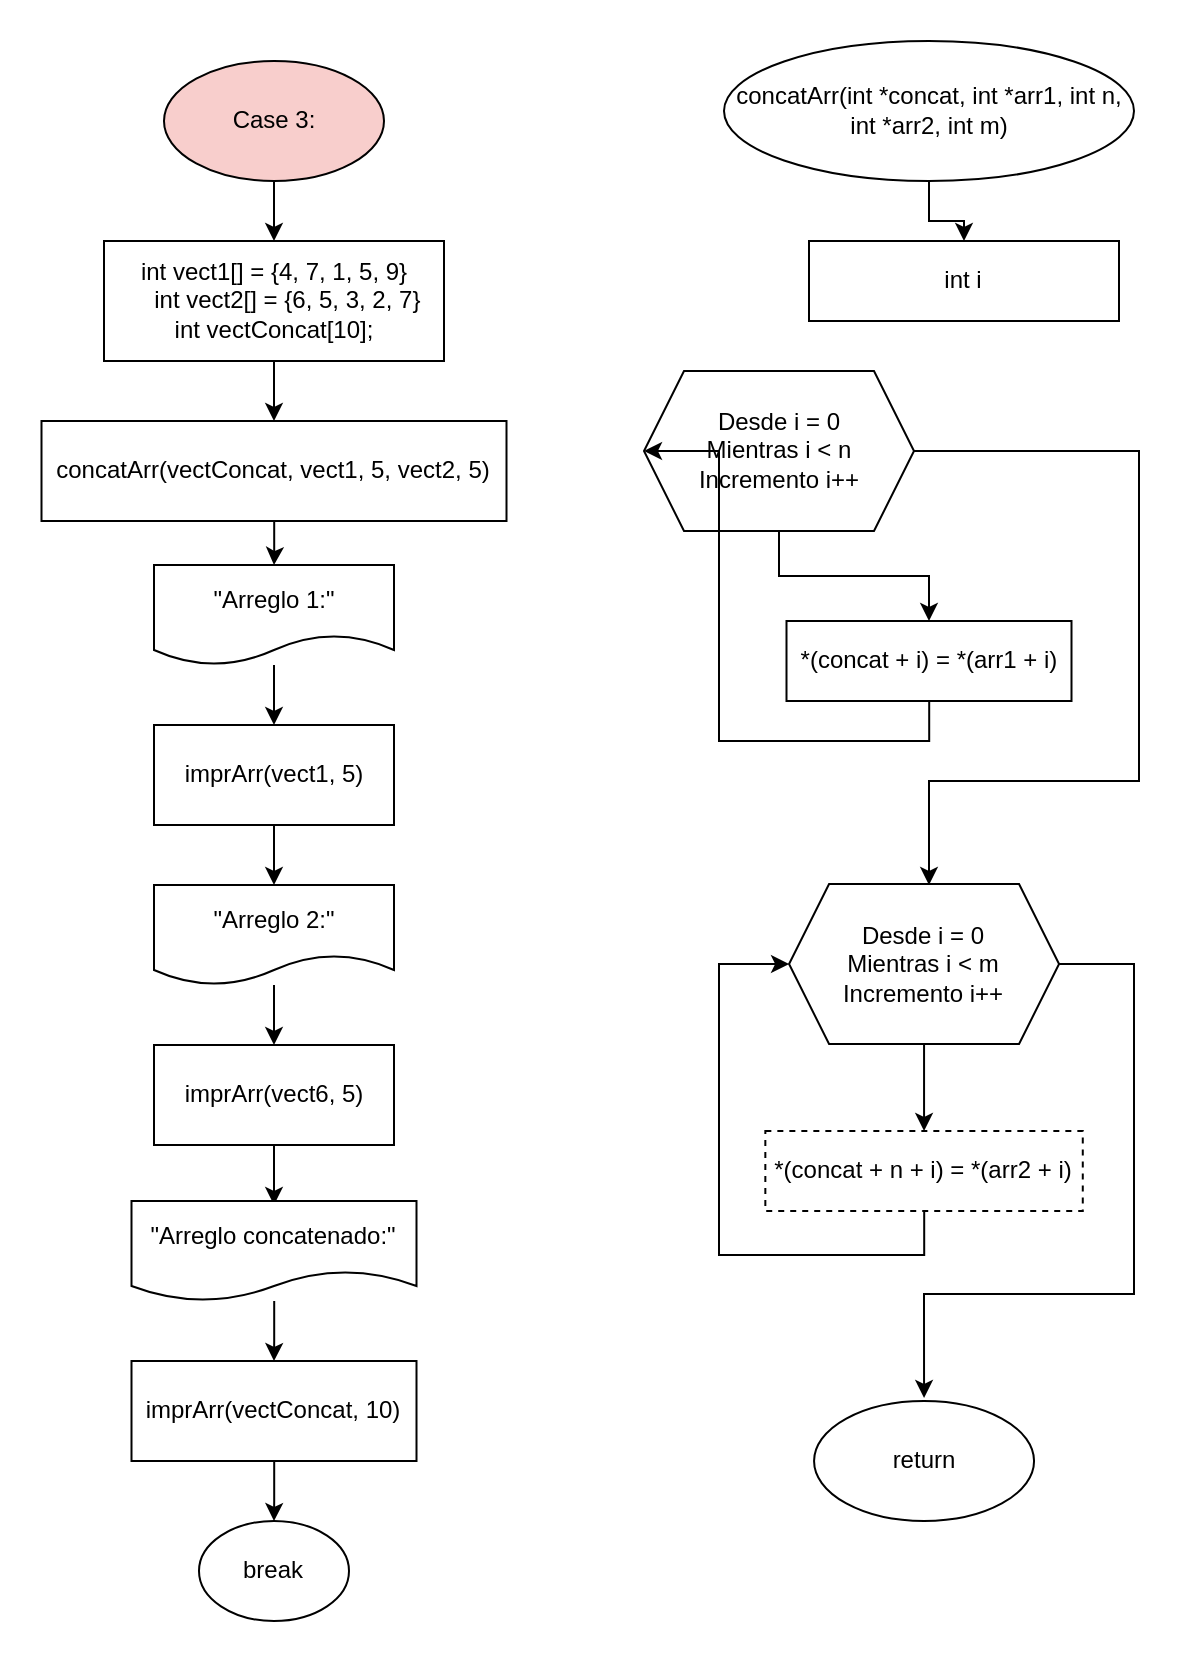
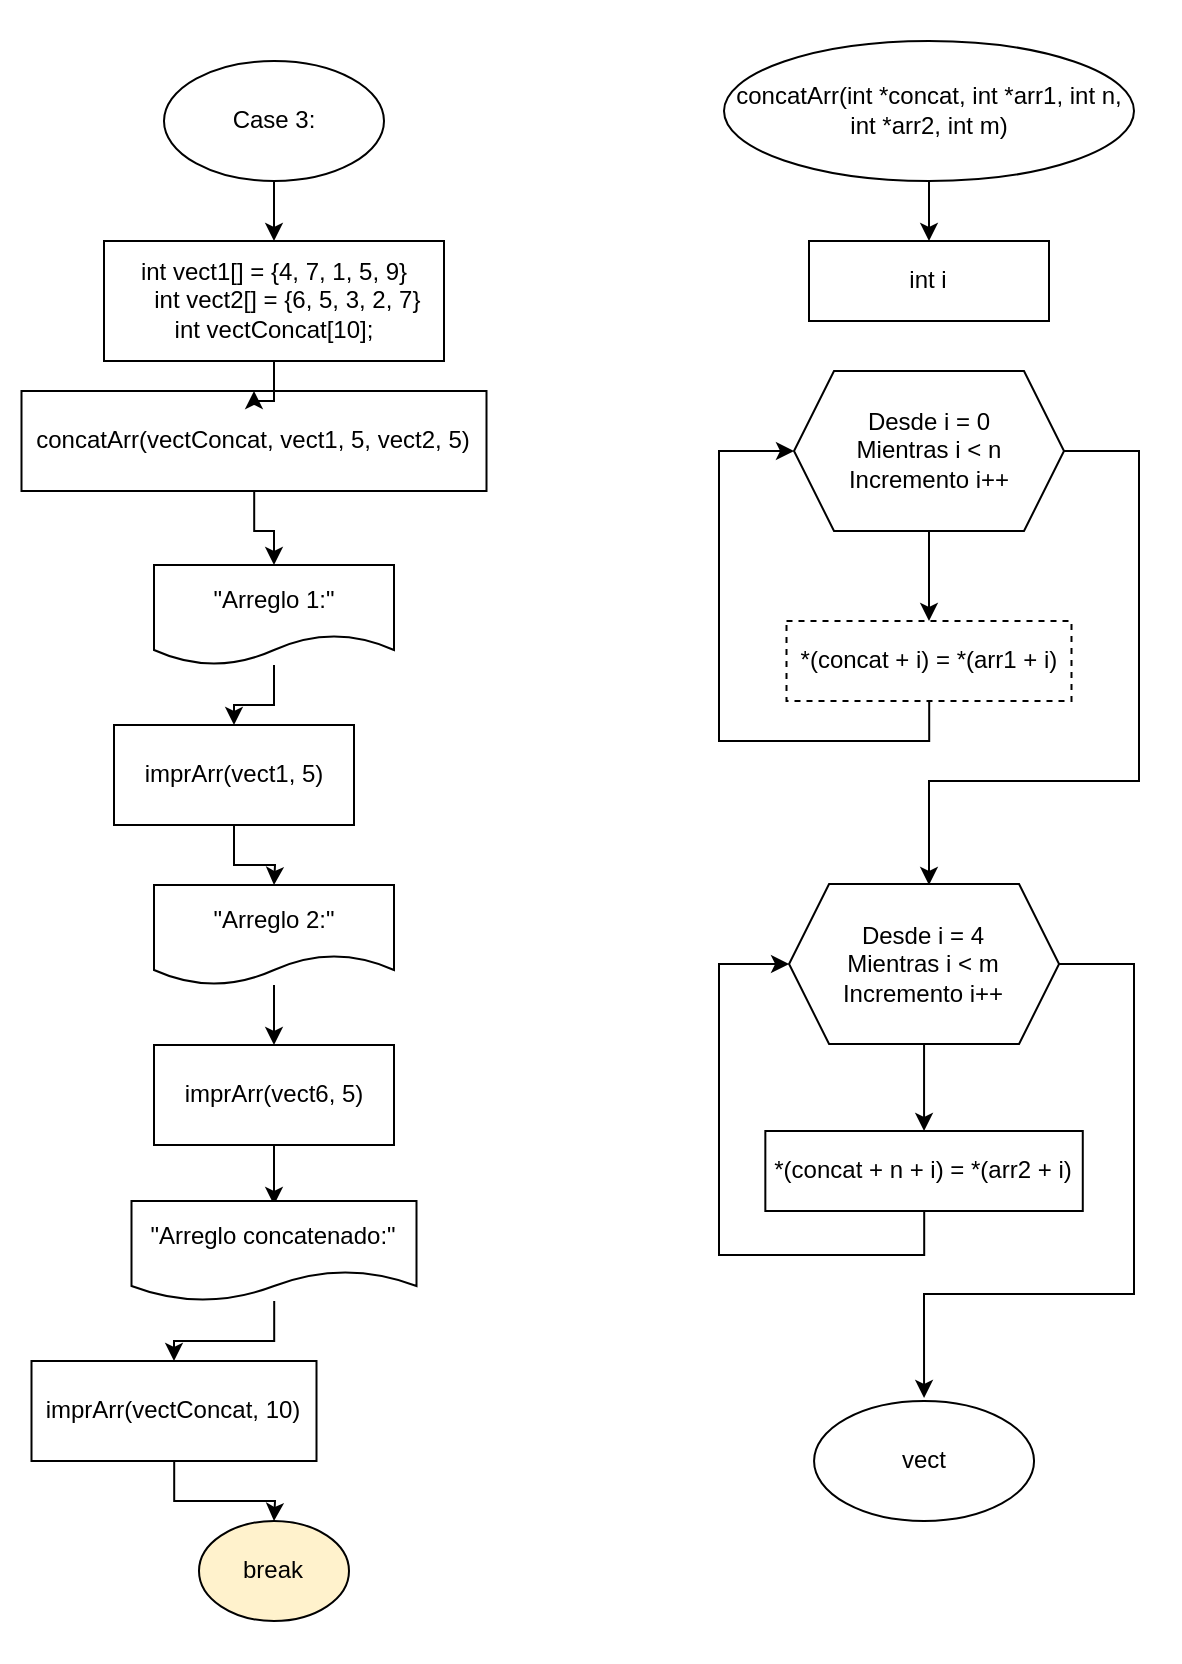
(274, 121) -> (274, 121)
(964, 281) -> (929, 281)
(779, 451) -> (929, 451)
(274, 471) -> (254, 441)
(929, 661) -> (929, 661)
(274, 775) -> (234, 775)
(924, 965) -> (924, 965)
(924, 1171) -> (924, 1171)
(274, 1411) -> (174, 1411)
(925, 1461) -> (925, 1461)
(274, 1571) -> (274, 1571)
